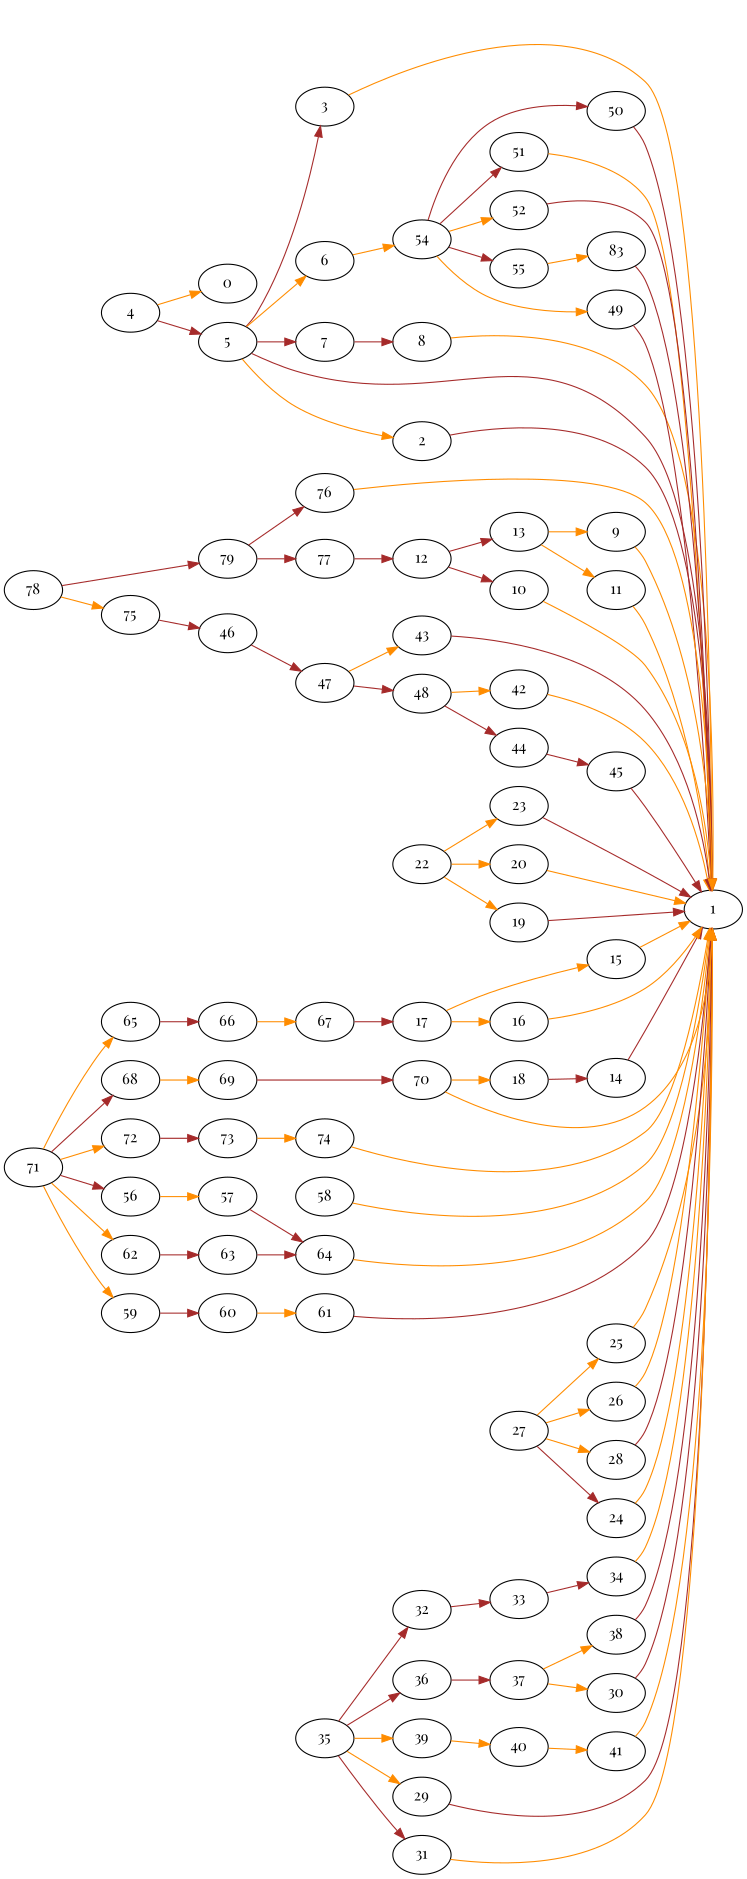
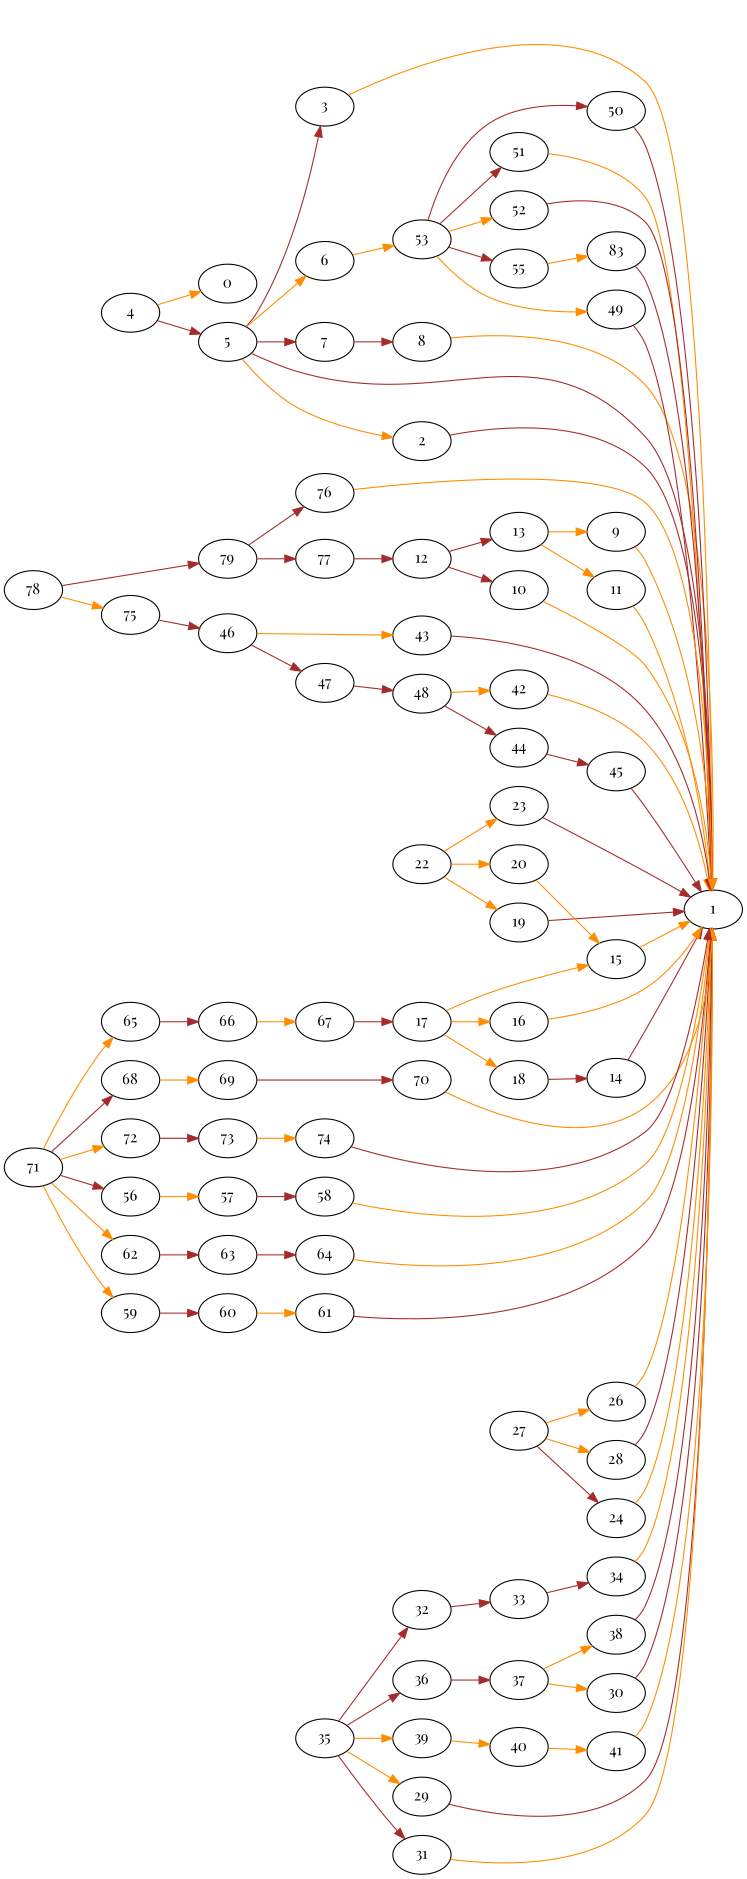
(422, 239) -> (422, 239)
(369, 662) -> (319, 634)
(611, 886) -> (564, 908)
(465, 1080) -> (466, 1048)
(601, 1155) -> (601, 1155)
(272, 1223) -> (271, 1197)
(616, 1343) -> none
